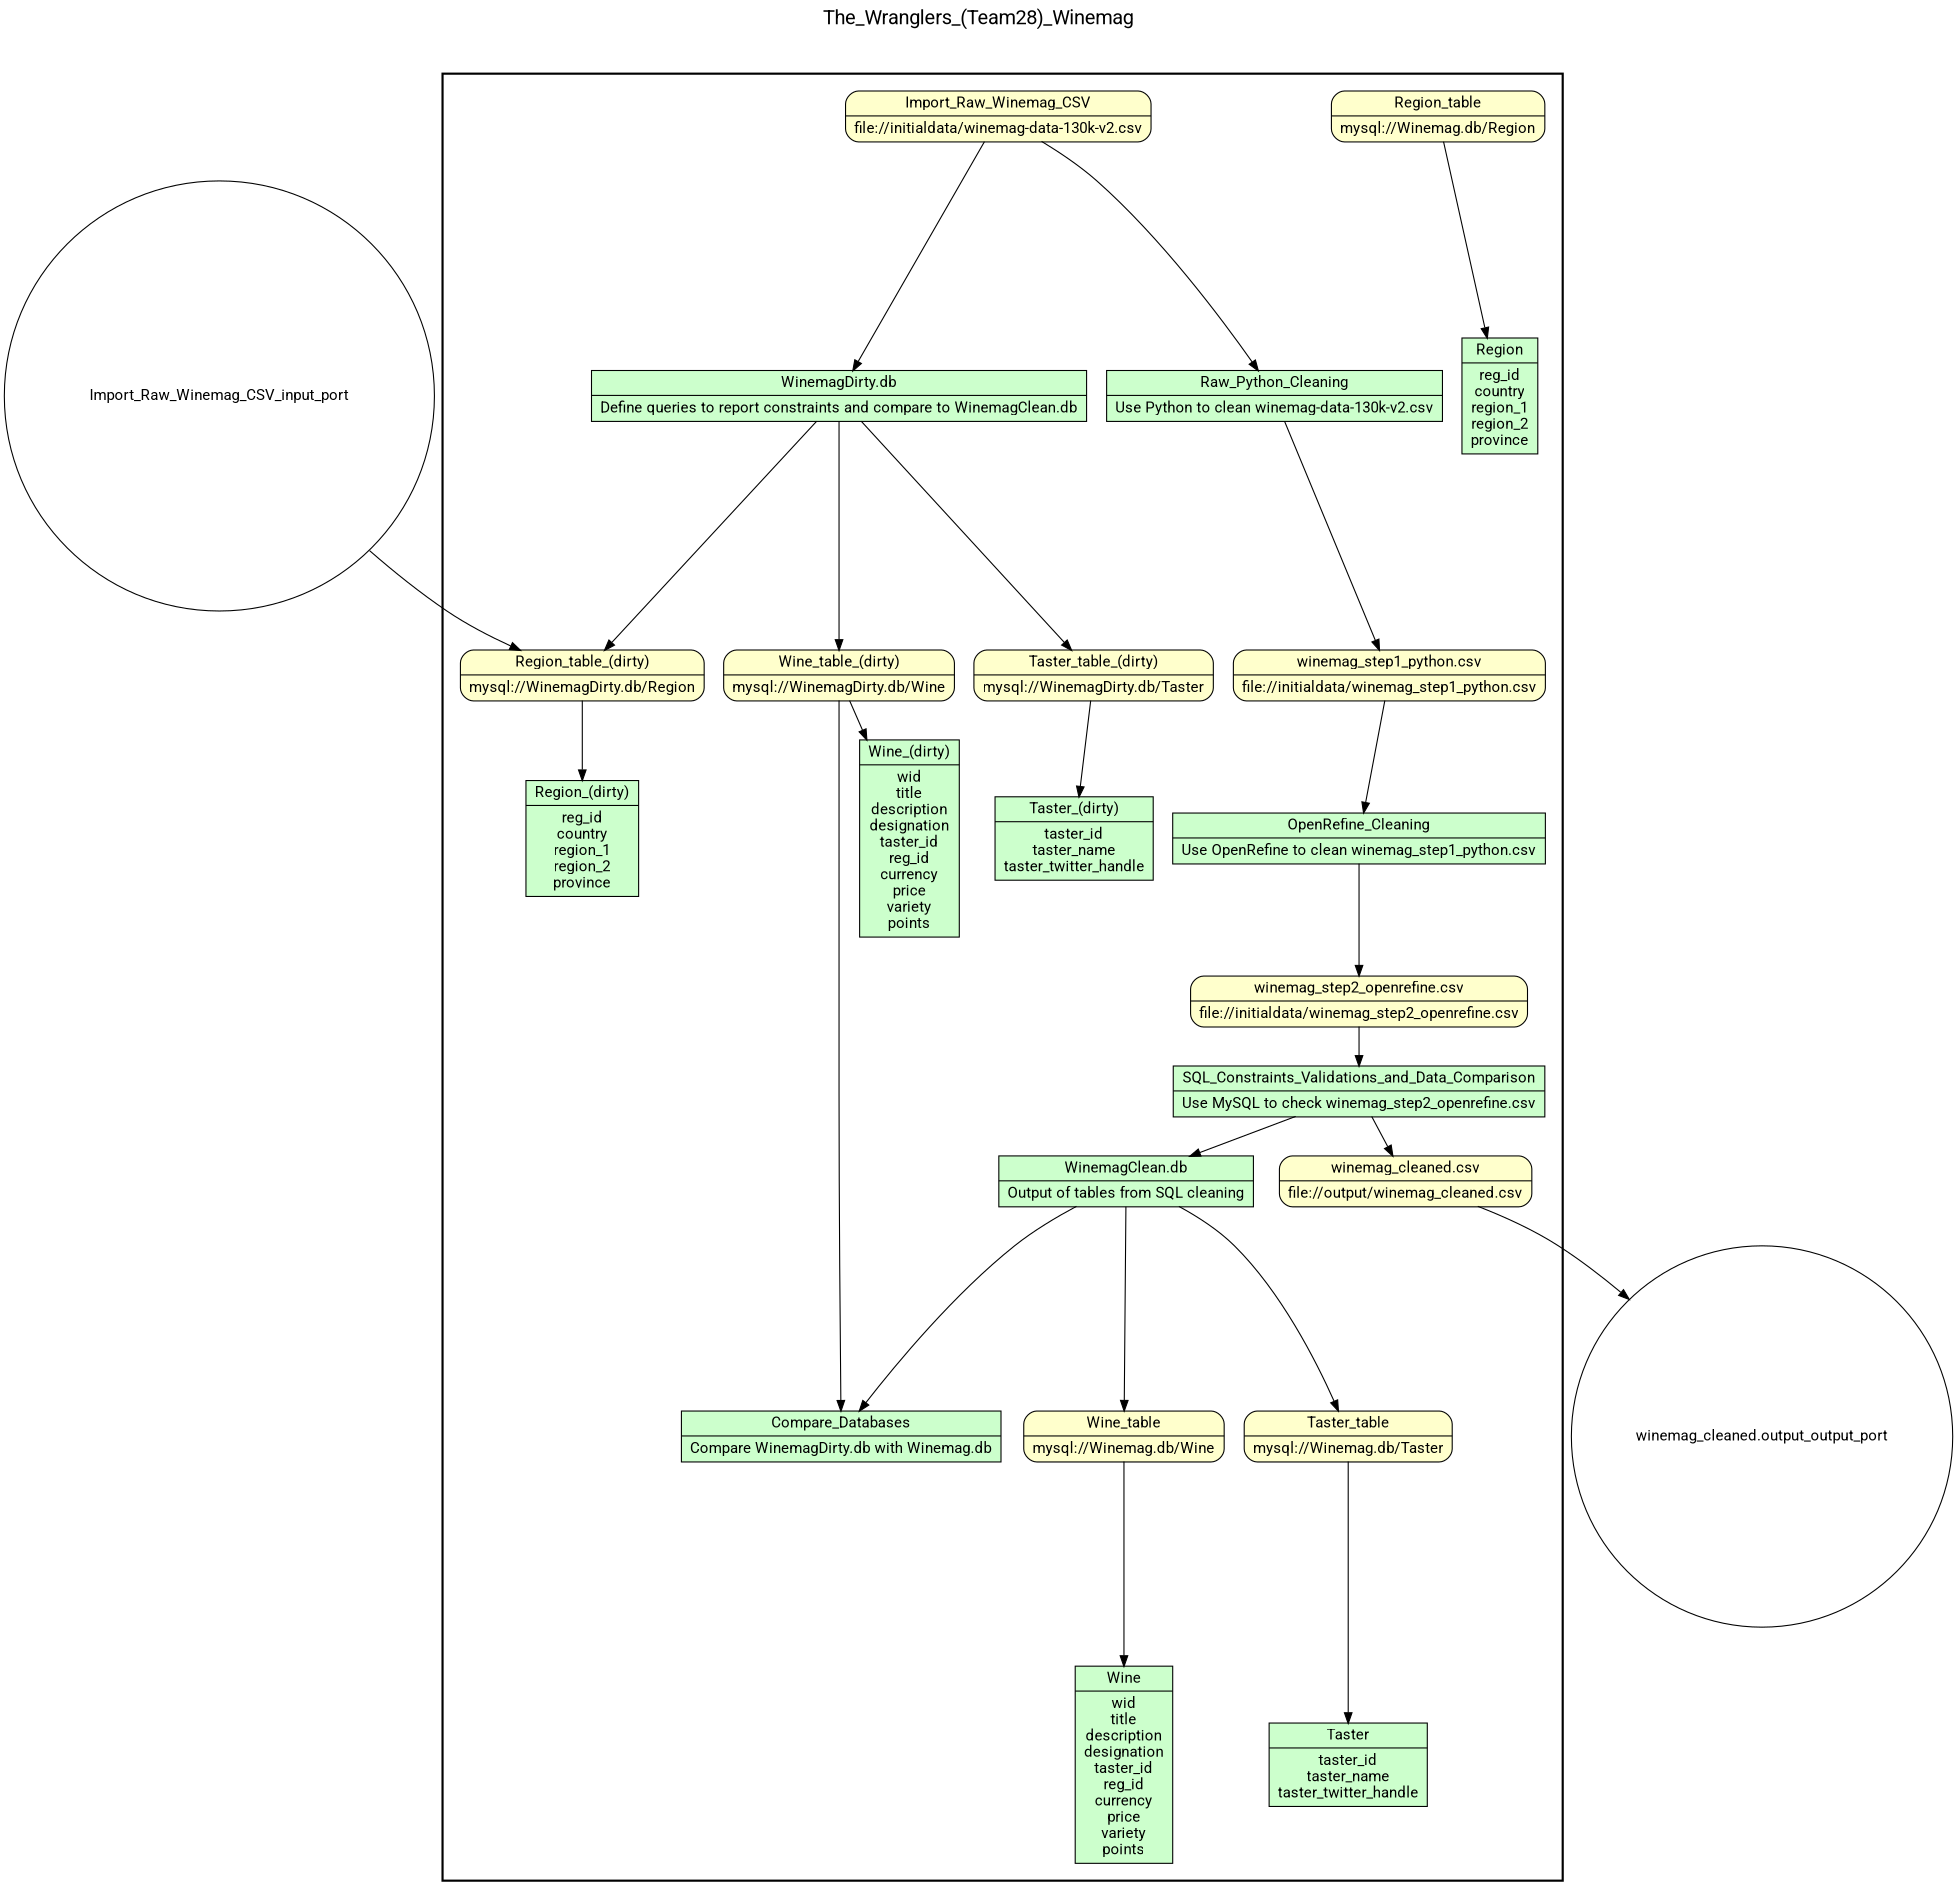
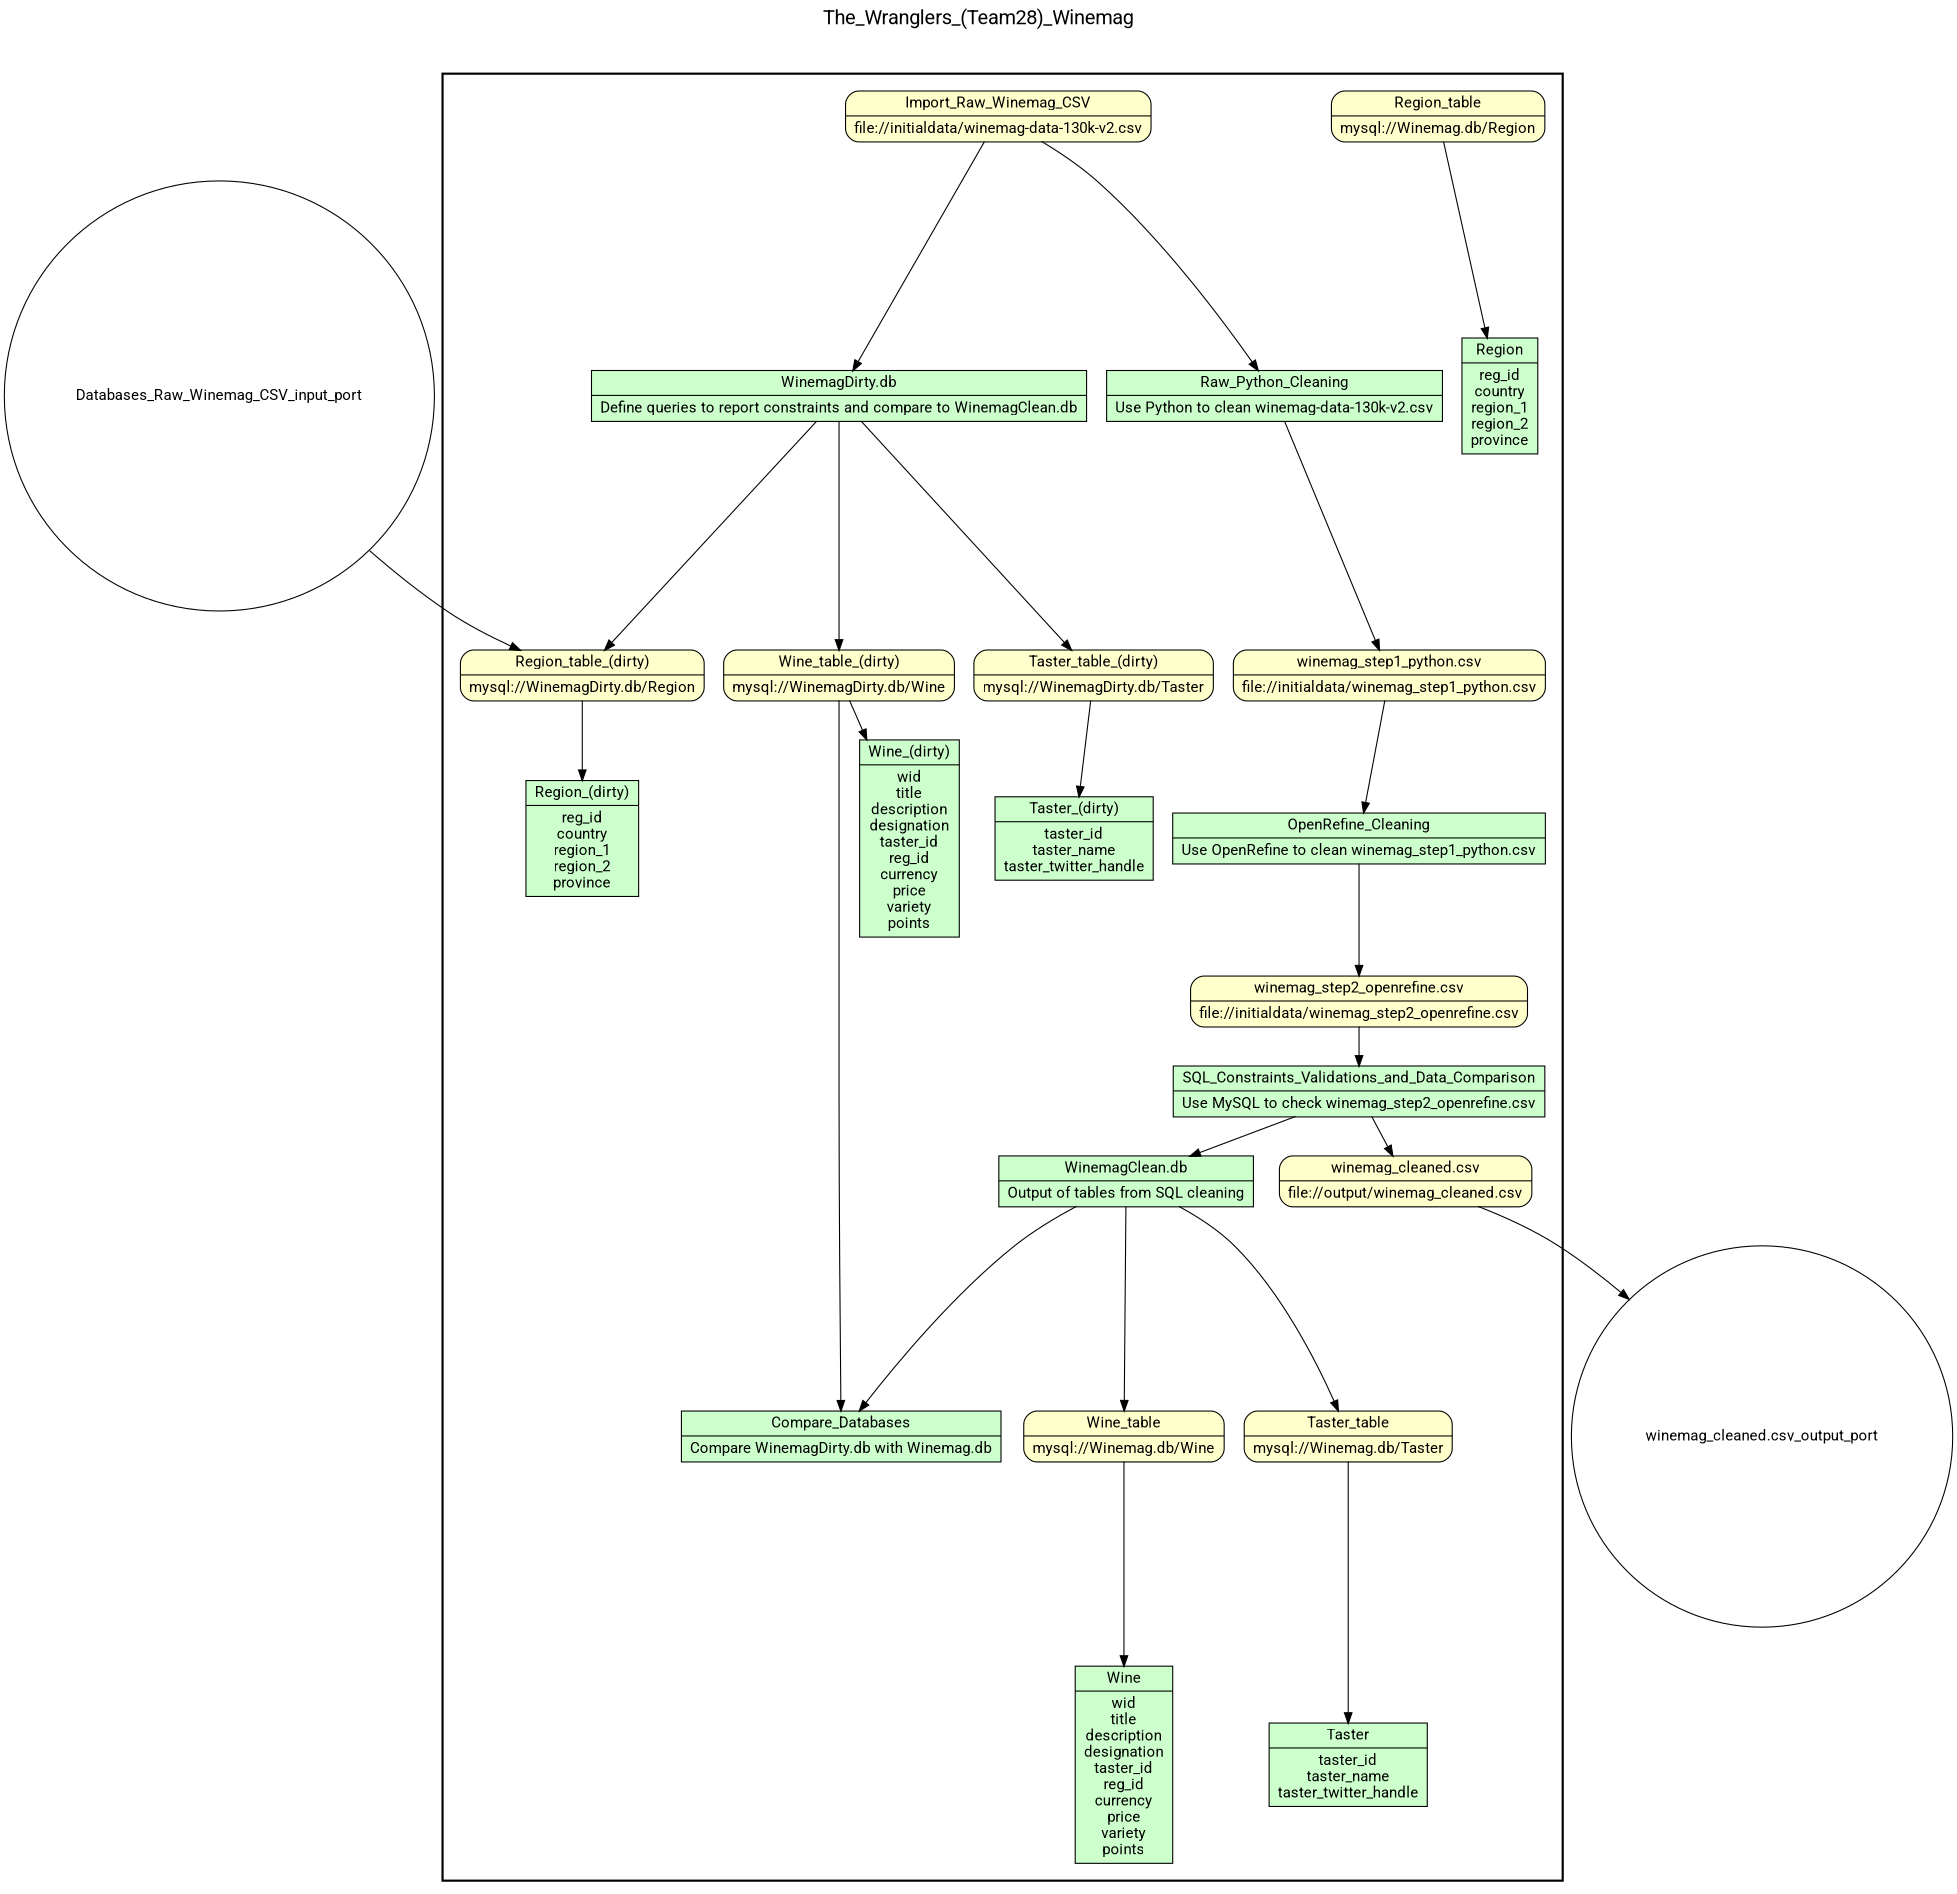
(219, 396) -> (219, 396)
(1762, 1436) -> (1762, 1436)
